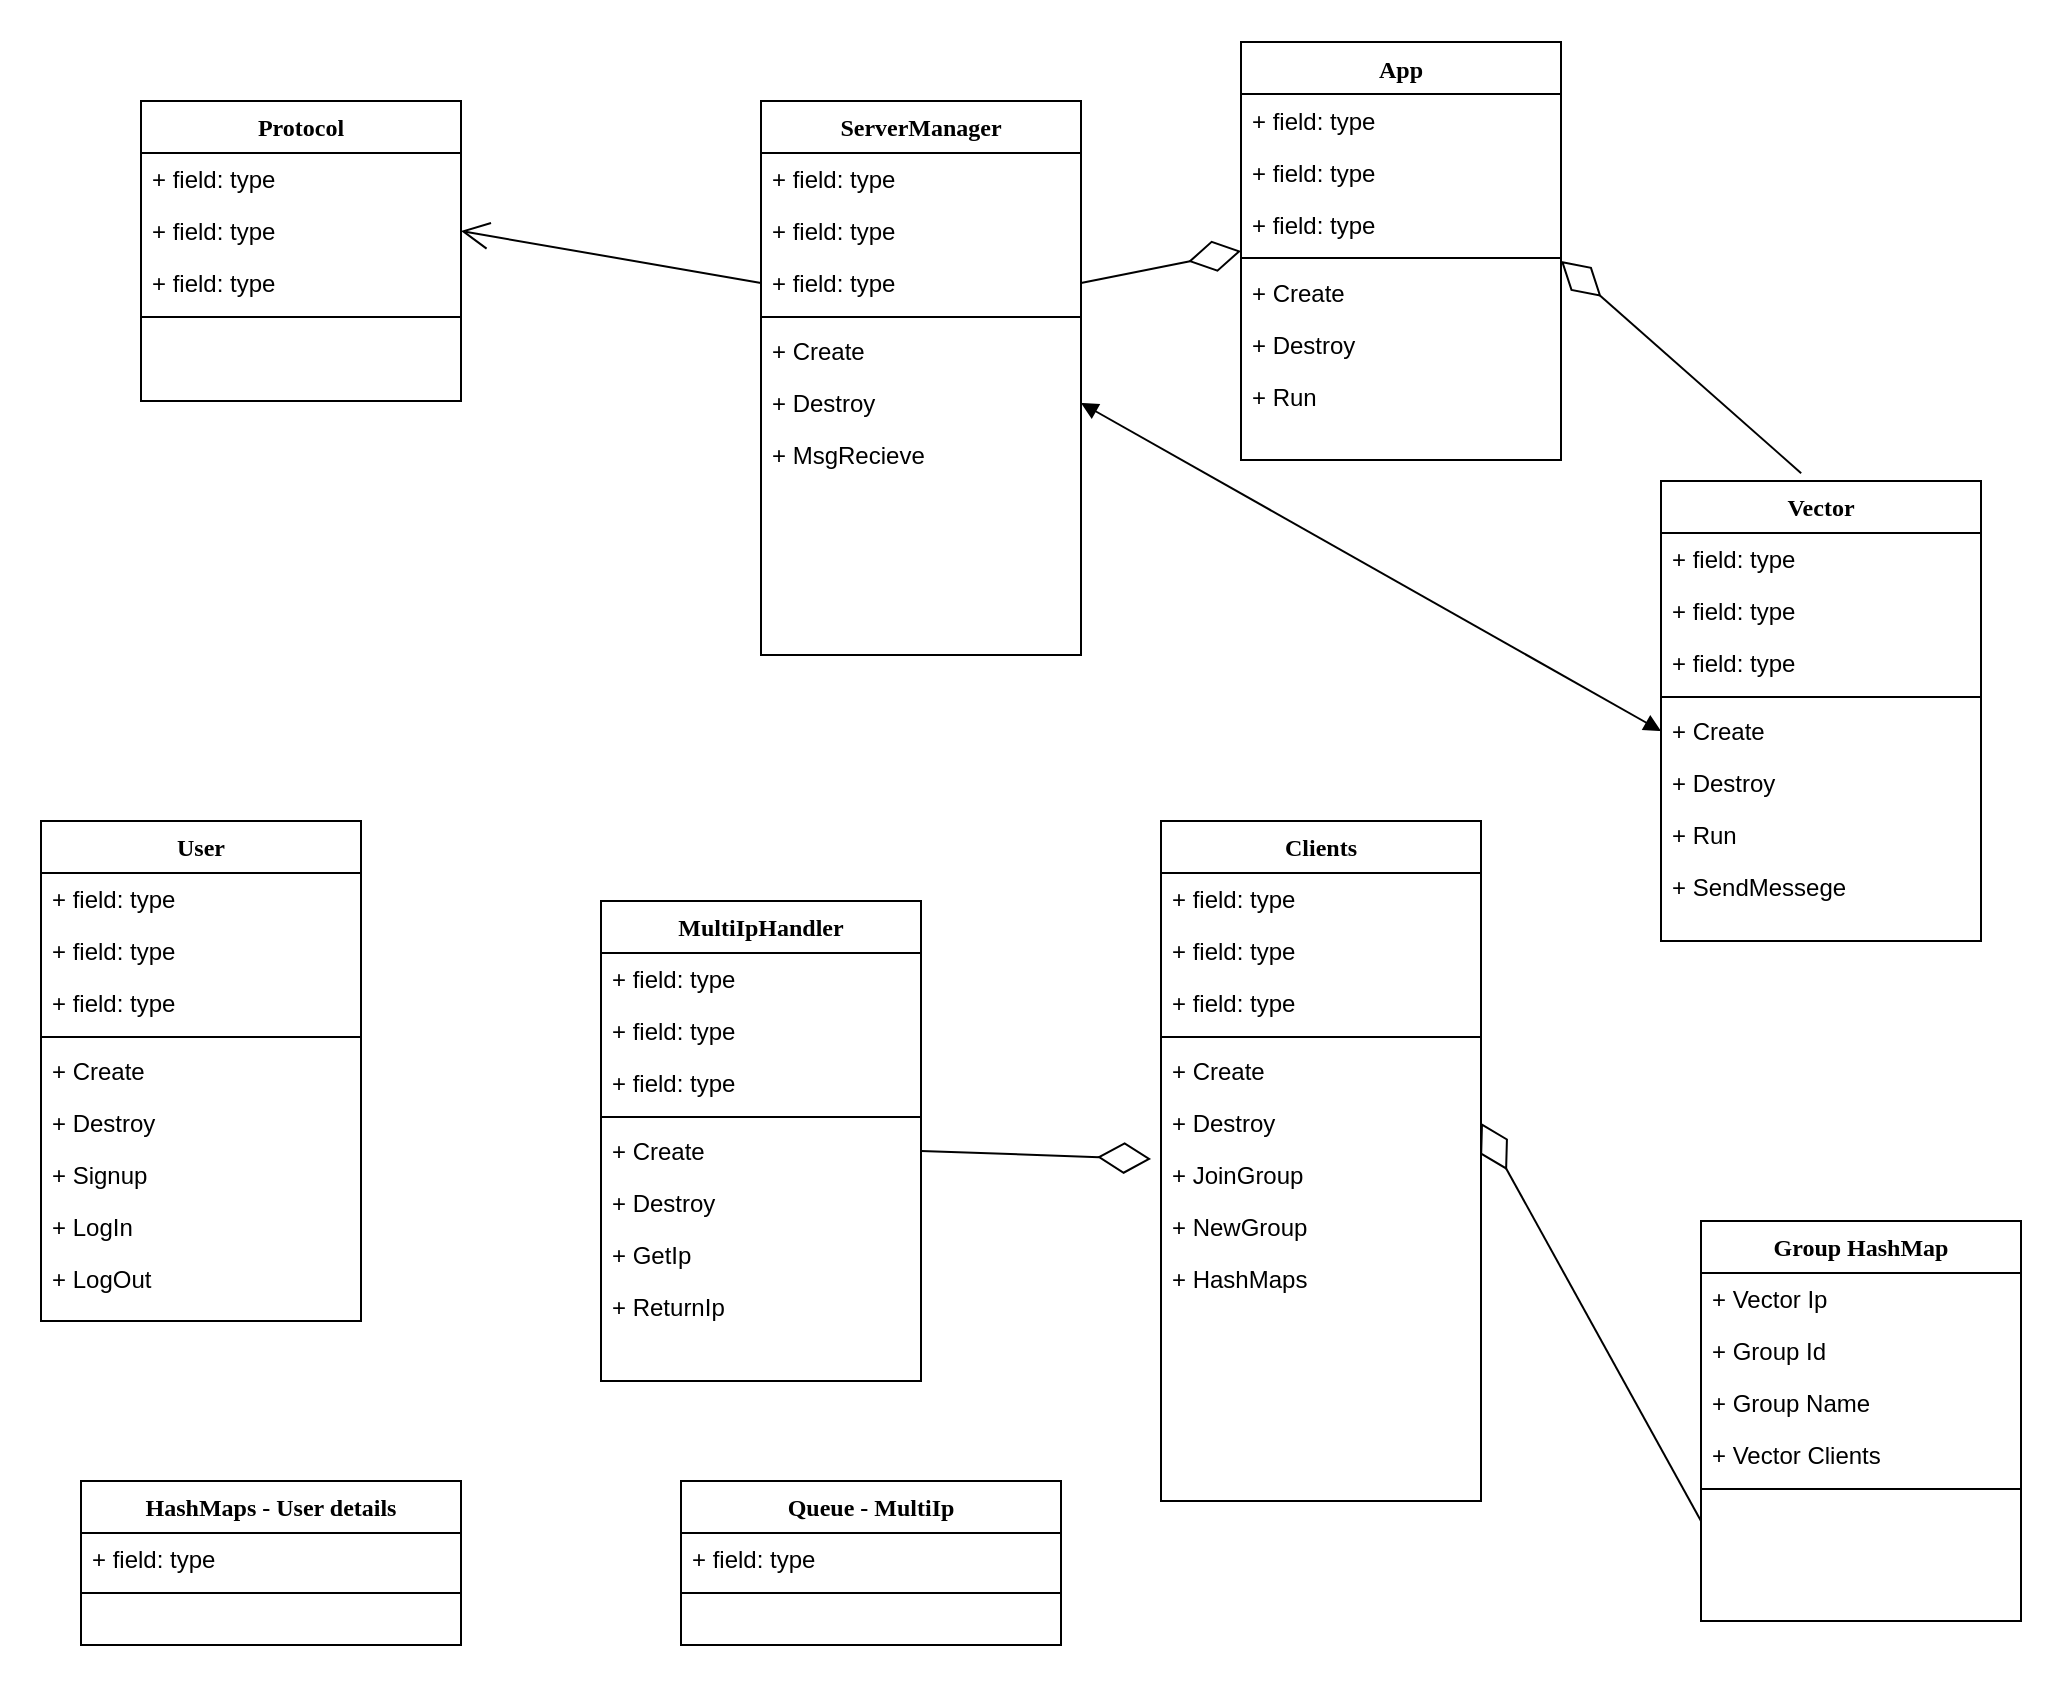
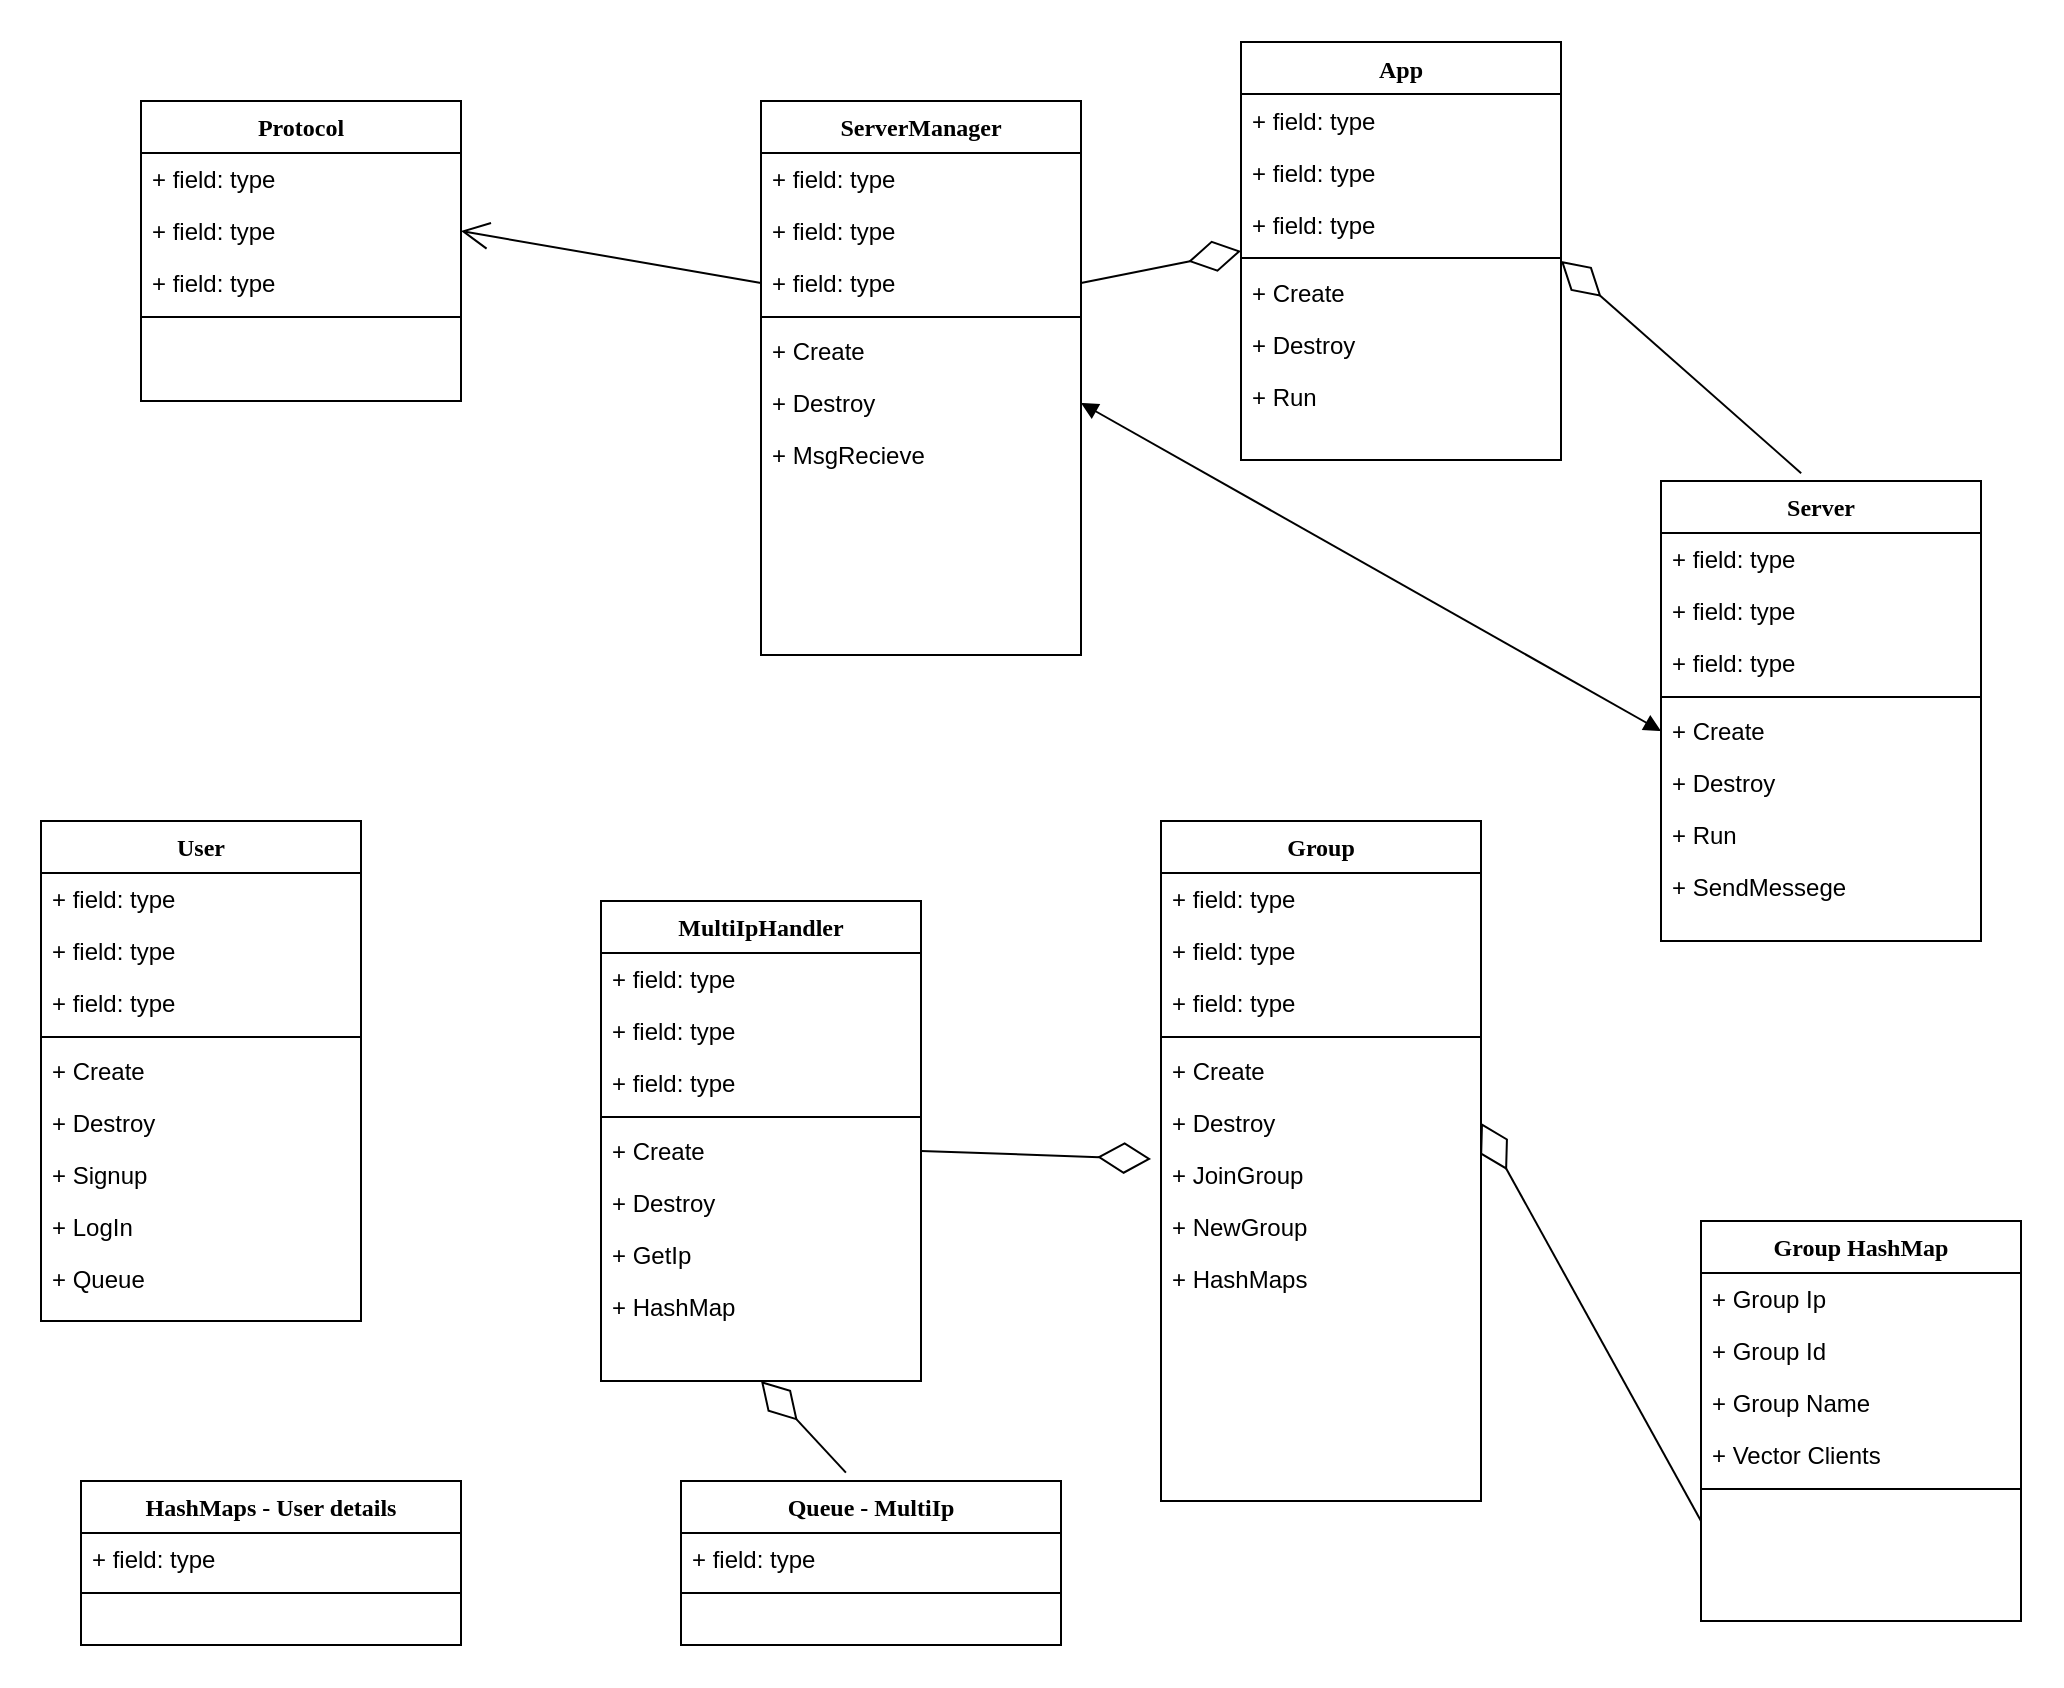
(1822, 509) -> (1822, 509)
(1322, 849) -> (1322, 849)
(104, 1281) -> (97, 1281)
(1781, 1301) -> (1774, 1301)
(677, 1309) -> (670, 1309)
none -> (821, 1446)
